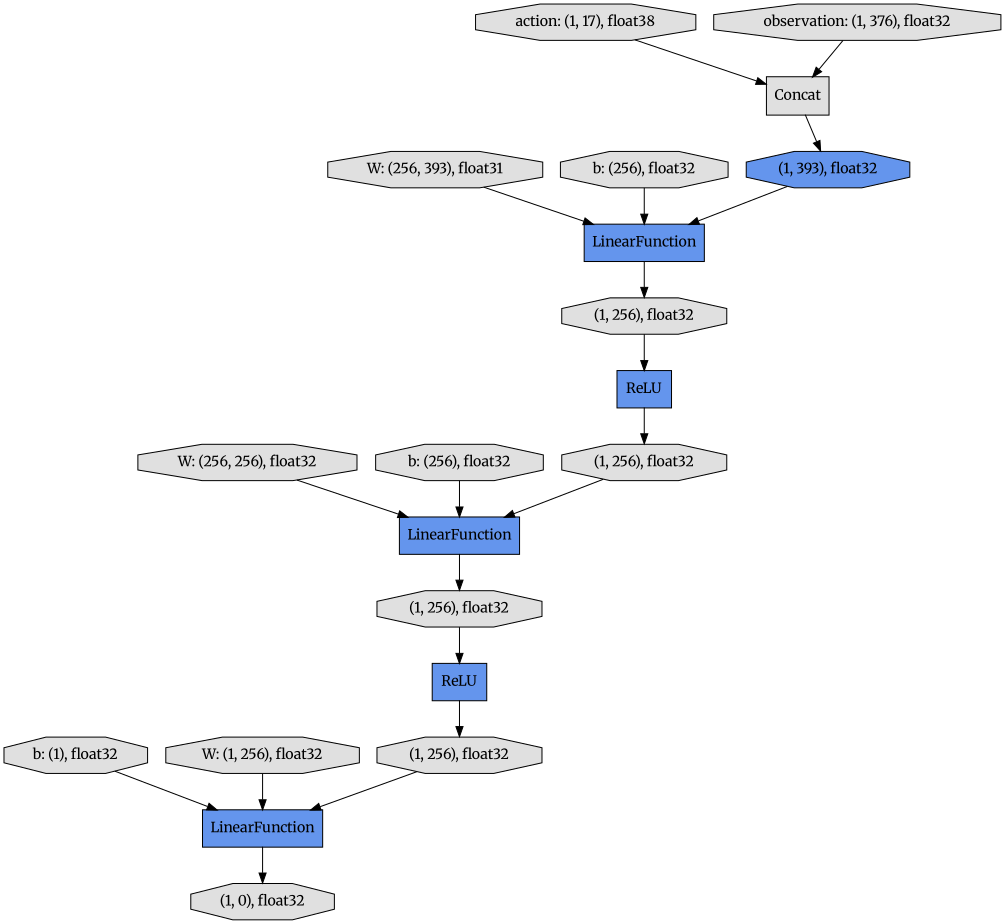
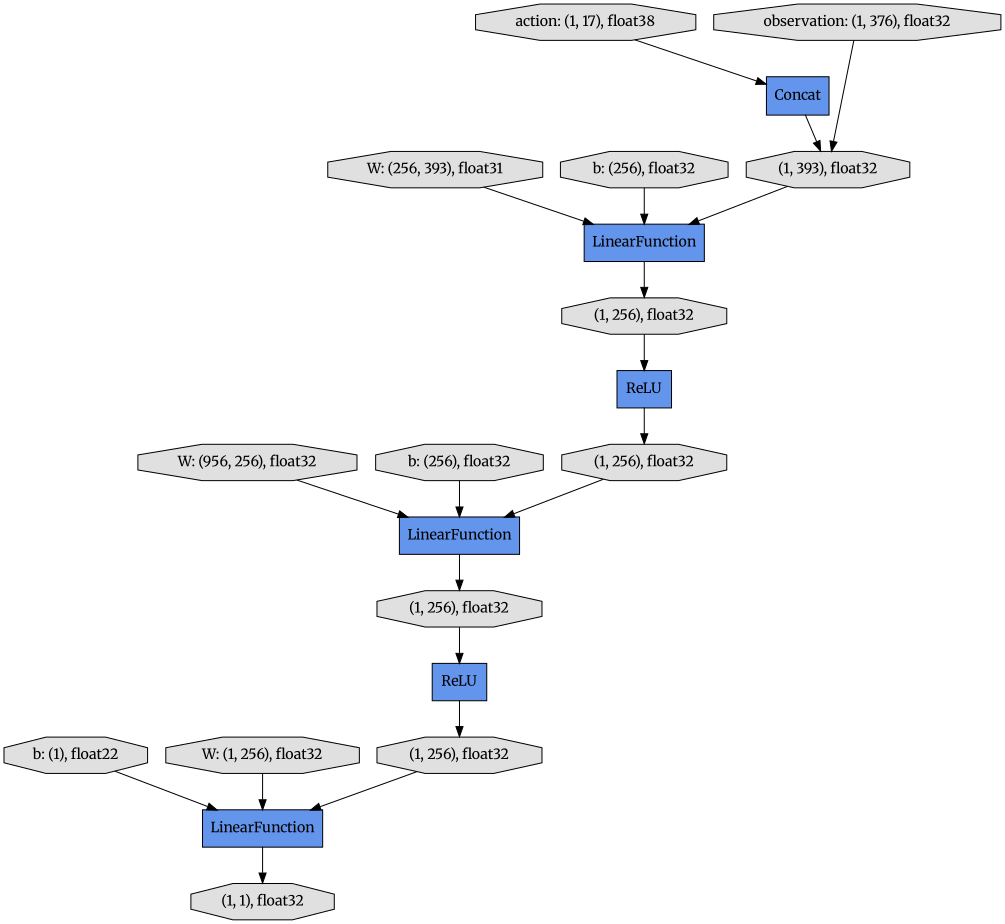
(831, 55) -> (844, 91)
(798, 96) -> (798, 96)
(828, 170) -> (828, 170)
(247, 462) -> (247, 462)
(76, 755) -> (76, 755)
(263, 902) -> (263, 902)
